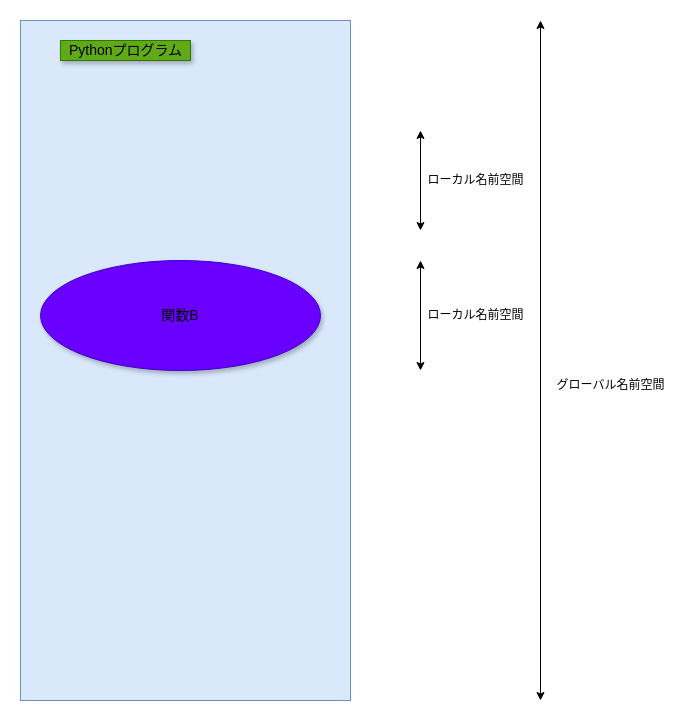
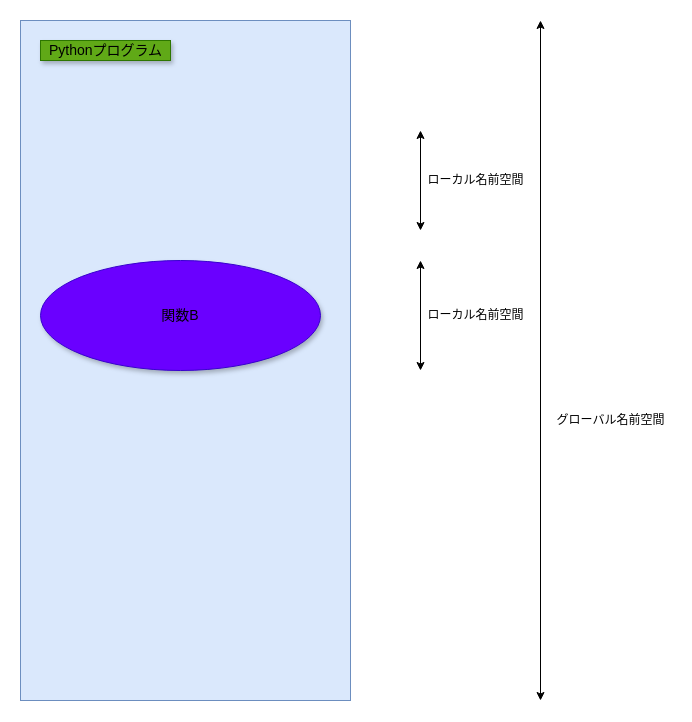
(126, 51) -> (106, 51)
(611, 386) -> (611, 421)
